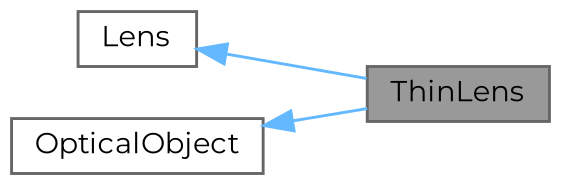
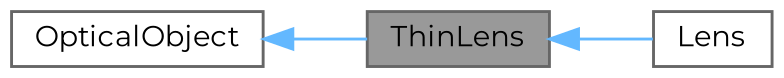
(296, 66) -> (616, 39)
